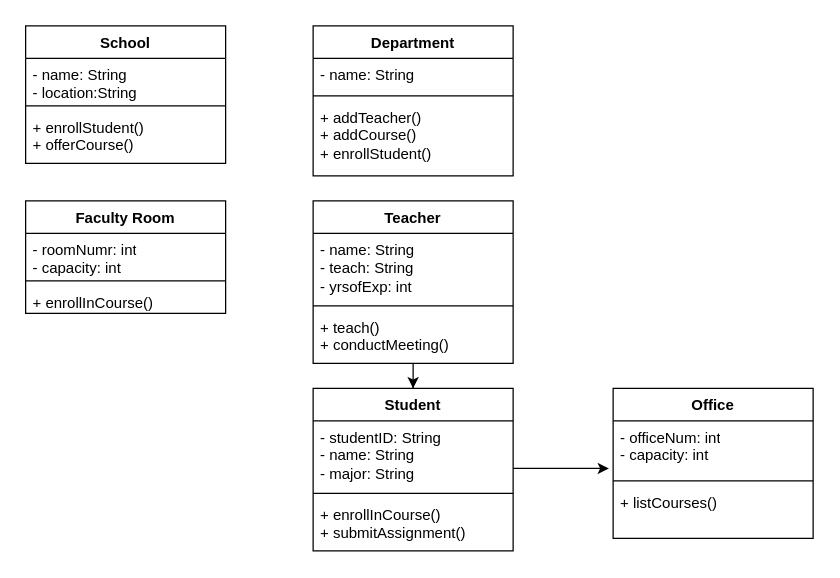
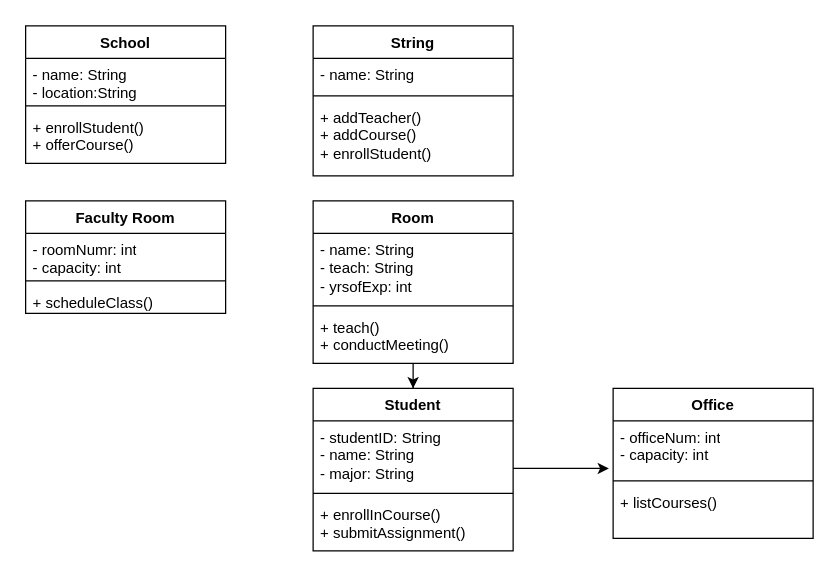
(413, 43) -> (413, 43)
(413, 218) -> (413, 218)
(103, 303) -> (99, 303)
